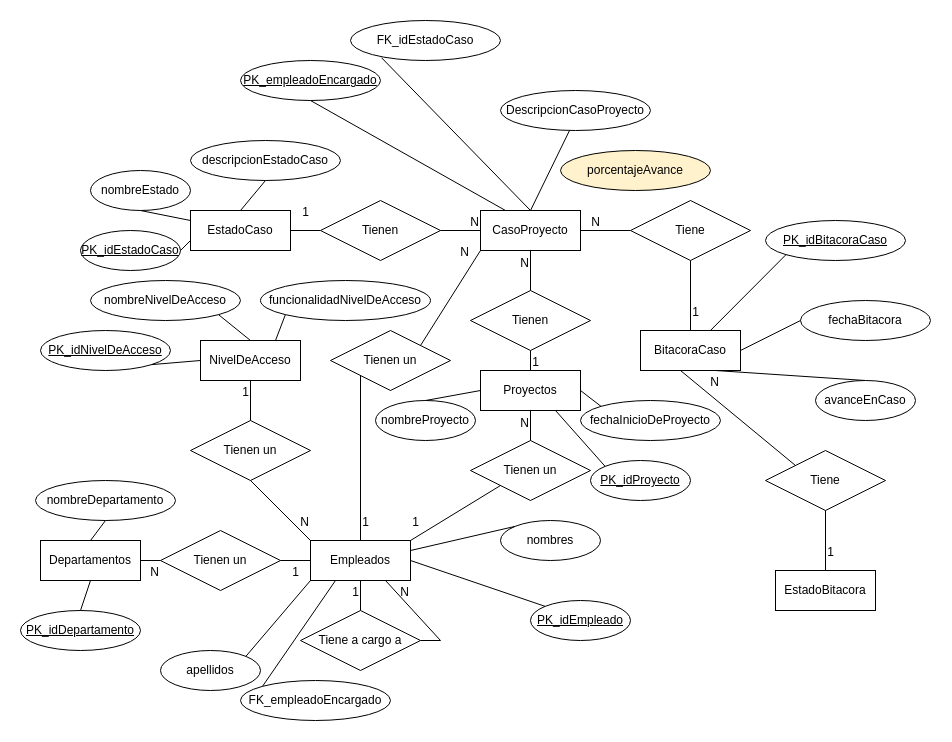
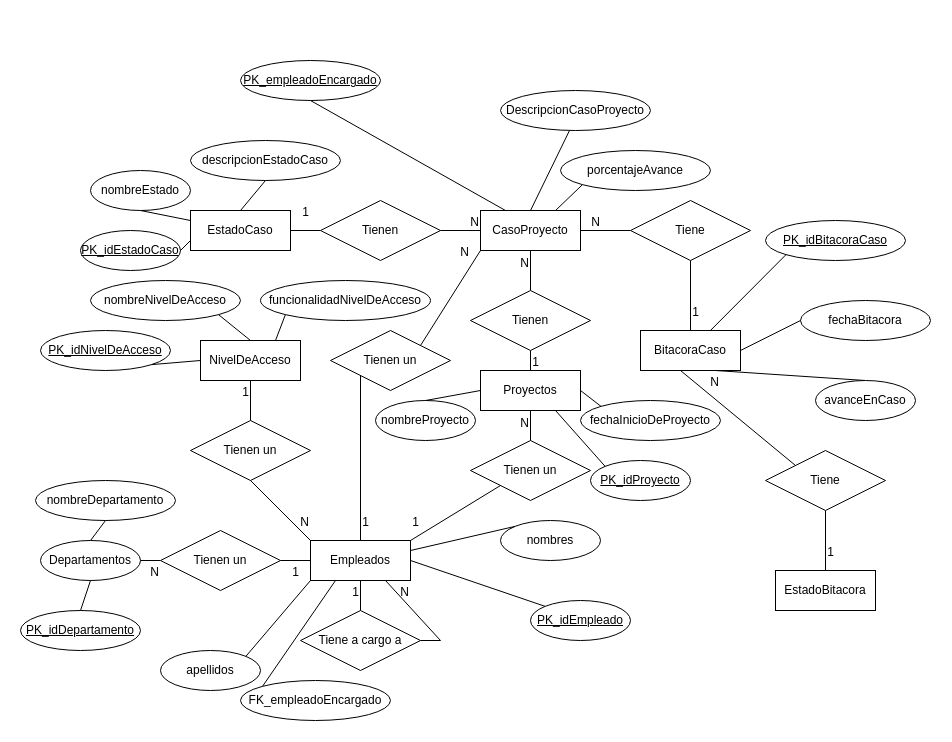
(426, 41) -> none
(455, 133) -> none
(636, 171) -> (636, 171)
none -> (569, 198)
(91, 561) -> (91, 561)
